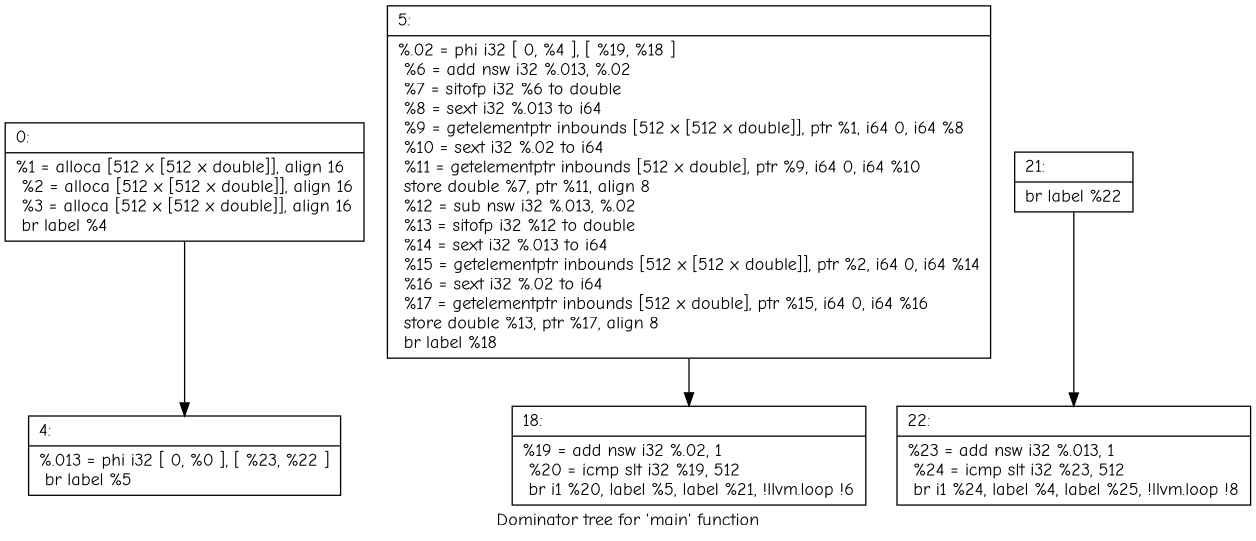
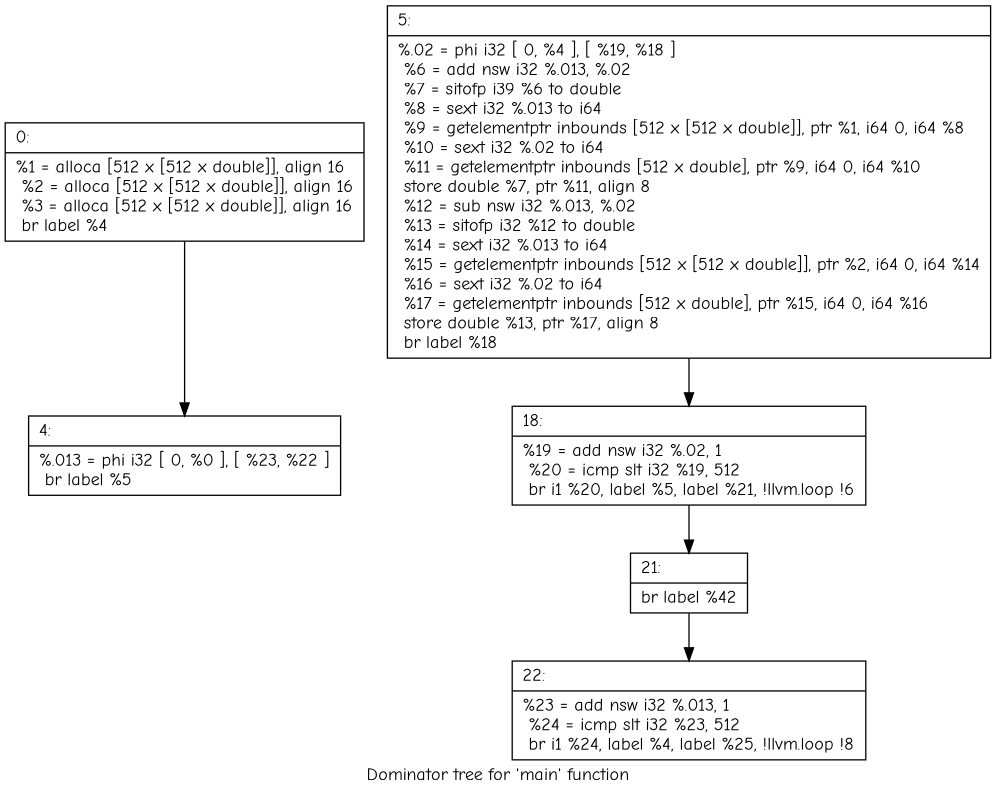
(510, 89) -> (510, 89)
(1074, 196) -> (689, 597)
none -> (689, 523)
